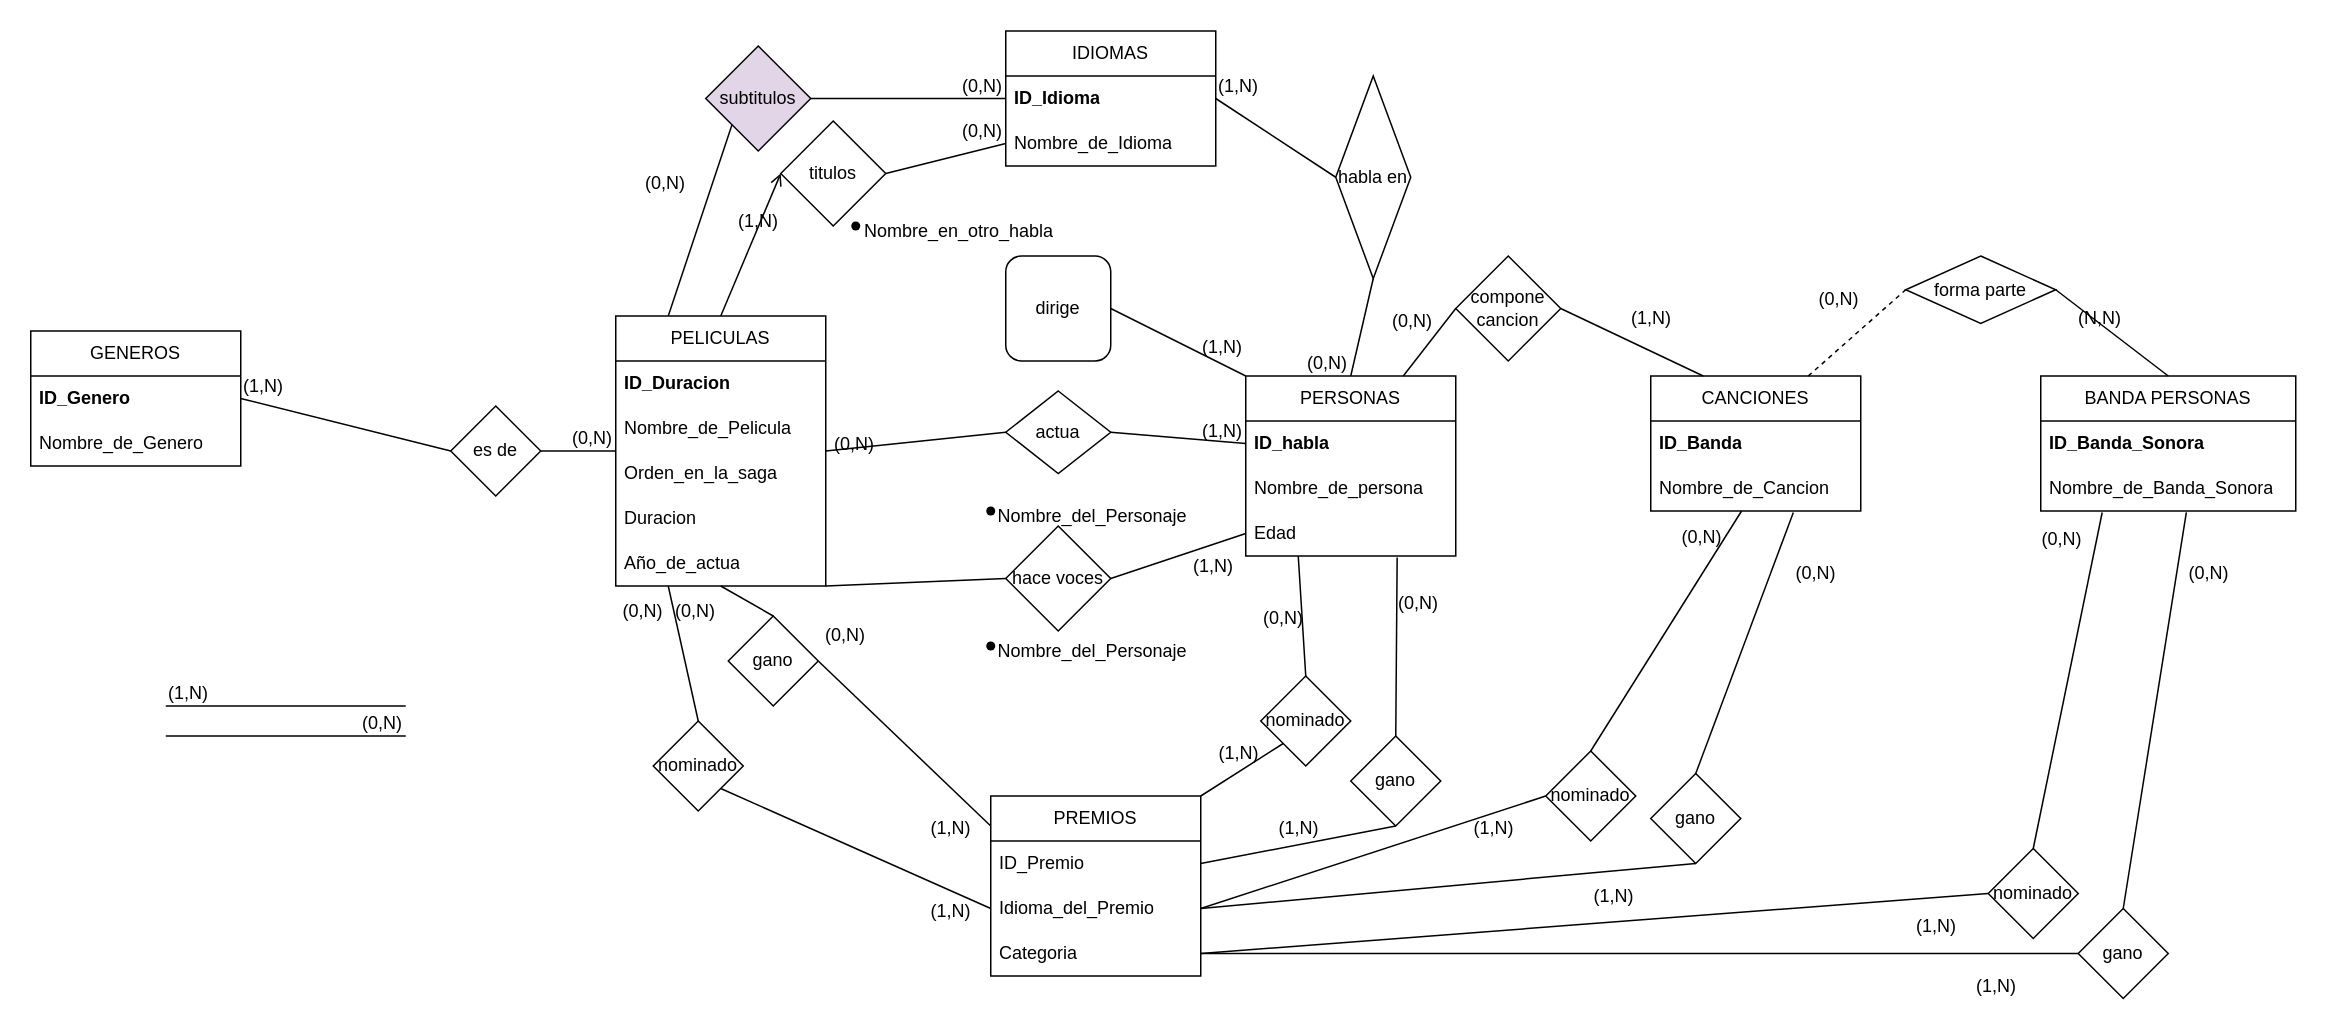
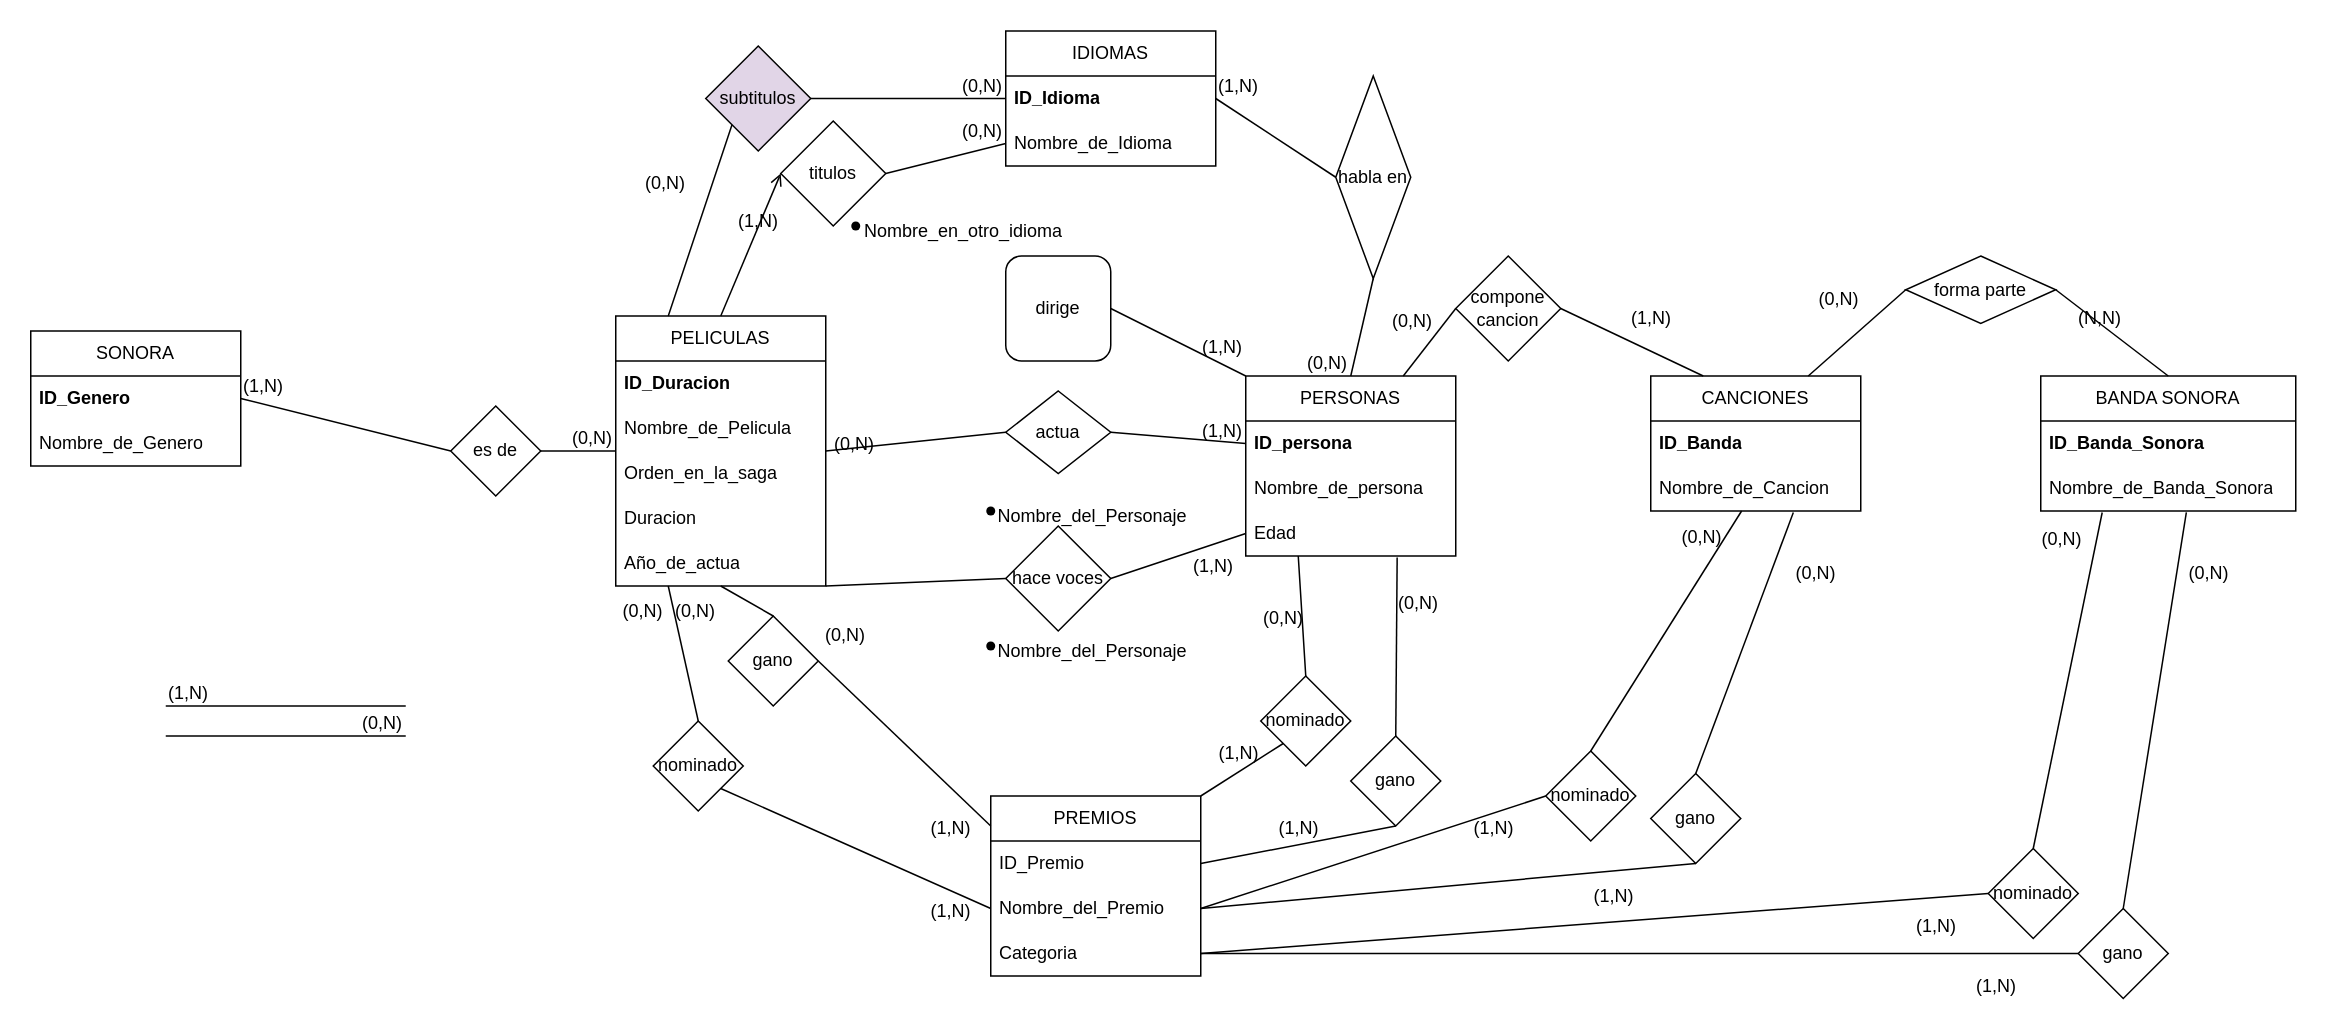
(963, 232) -> (966, 232)
(1857, 333) -> (1857, 333)
(136, 353) -> (136, 353)
(2168, 398) -> (2168, 398)
(1293, 443) -> (1305, 443)
(1078, 908) -> (1081, 908)
